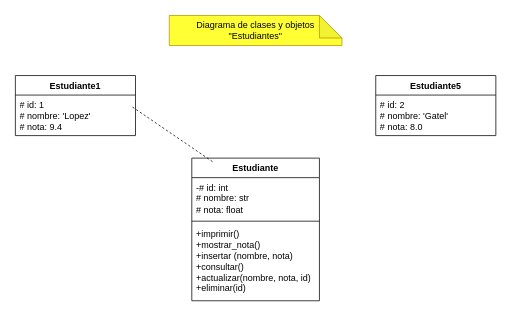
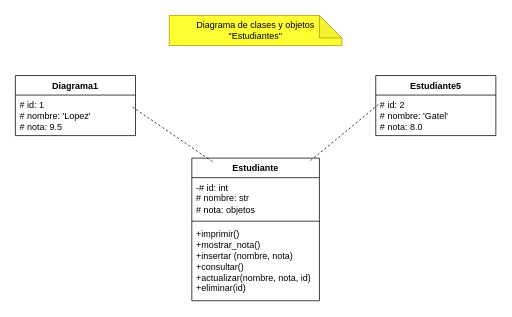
(75, 86) -> (75, 86)
(57, 116) -> (57, 116)
none -> (344, 132)
(225, 199) -> (230, 199)
